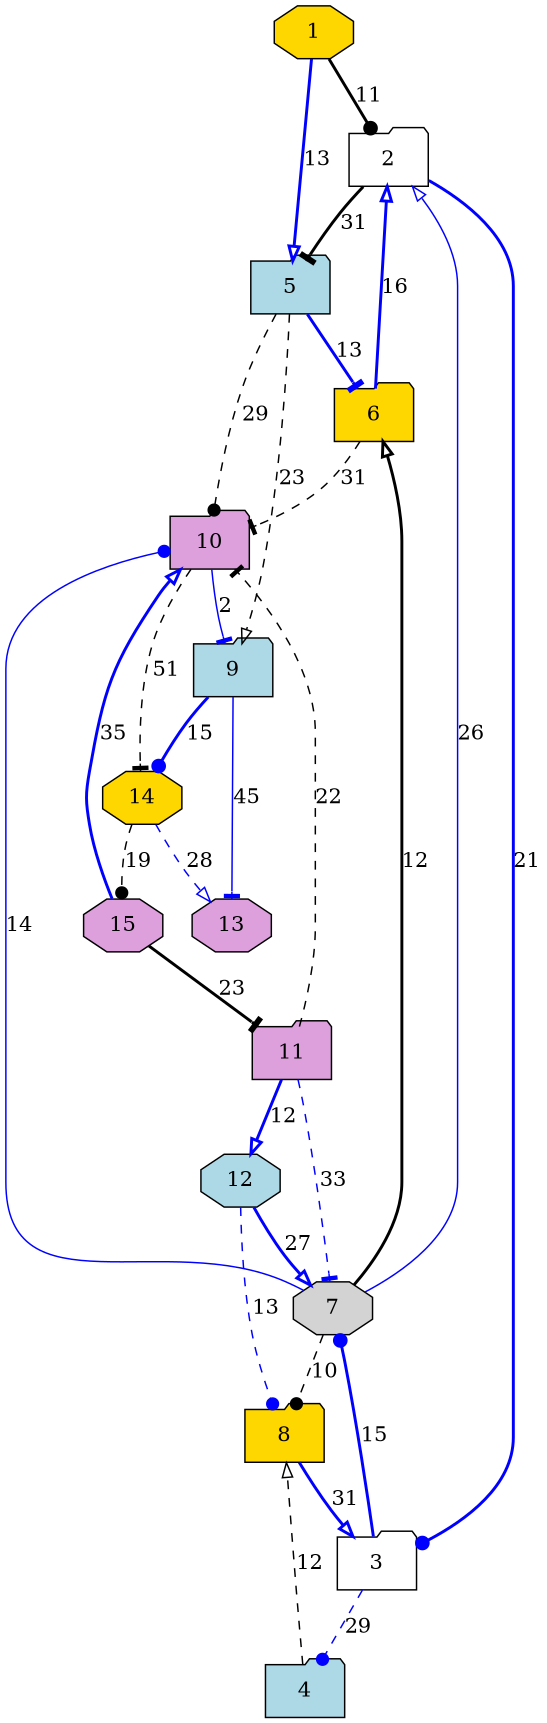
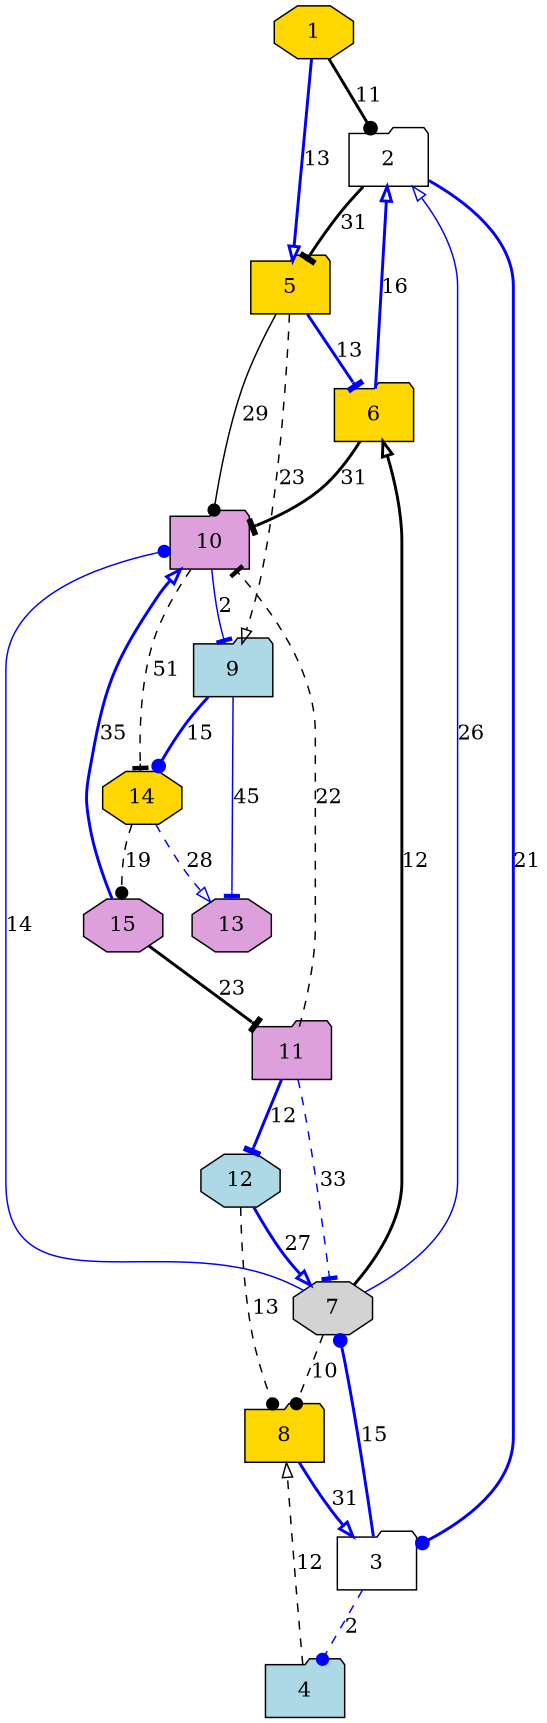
(290, 287) -> (290, 287)
(236, 406) -> (236, 406)
(316, 493) -> (316, 493)
(269, 1110) -> (268, 1113)
(247, 1304) -> (247, 1304)
(359, 1627) -> (352, 1627)
